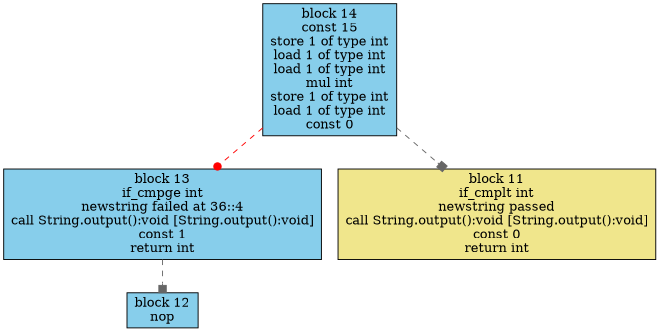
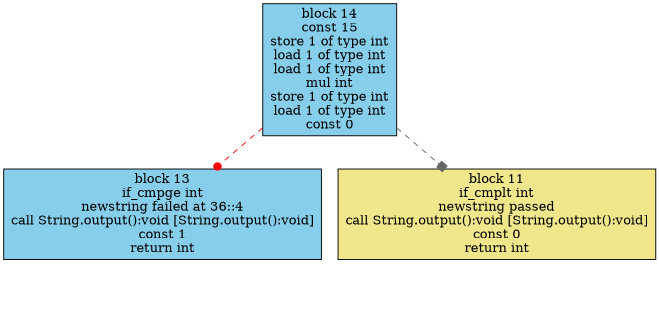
(163, 310) -> none
